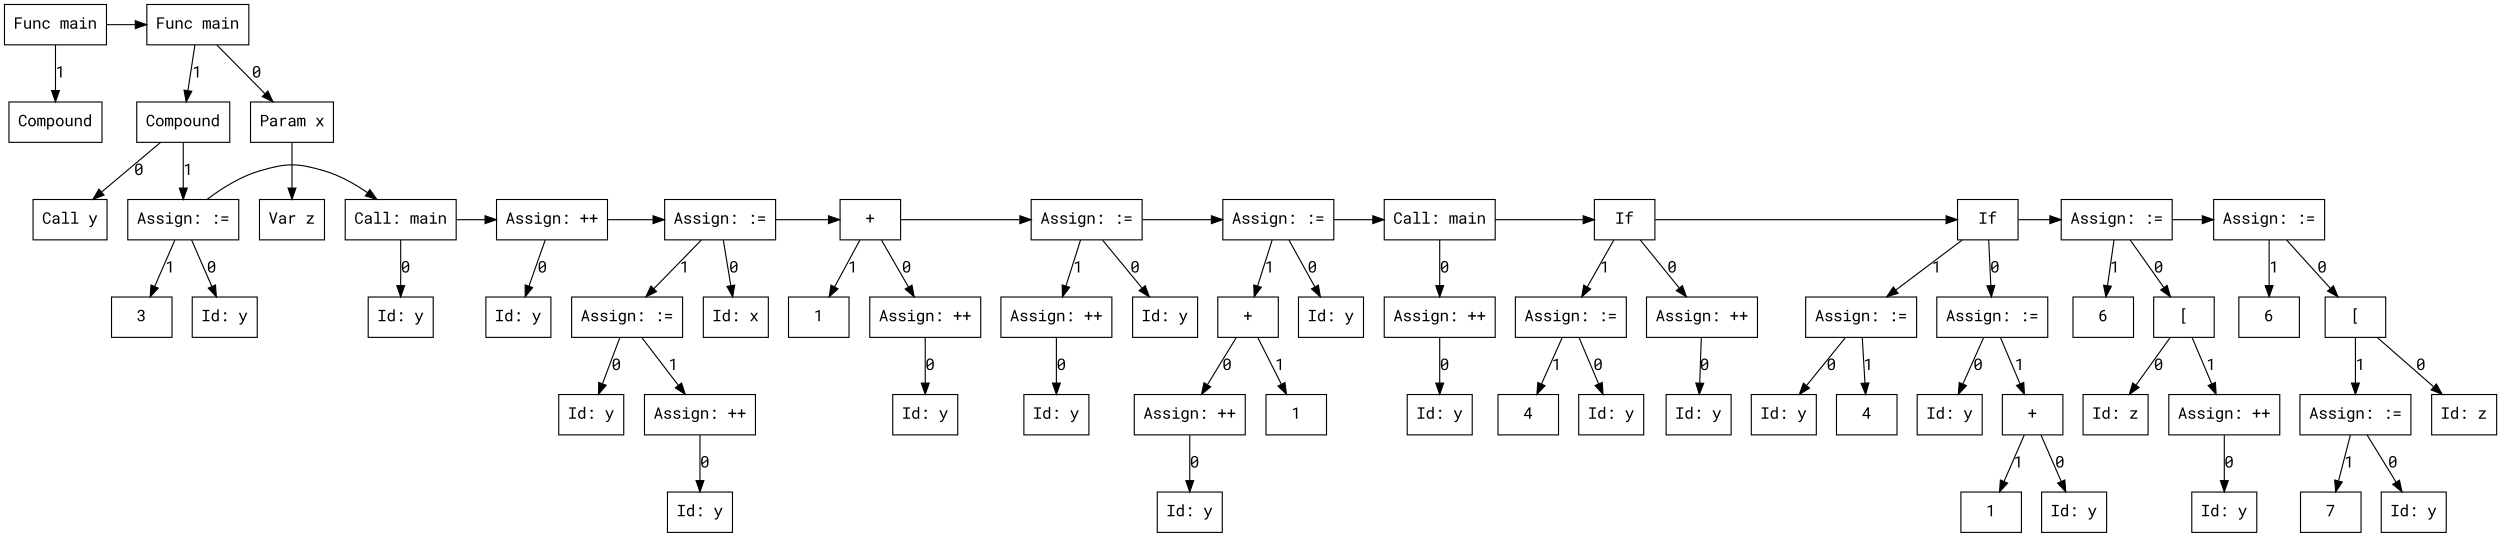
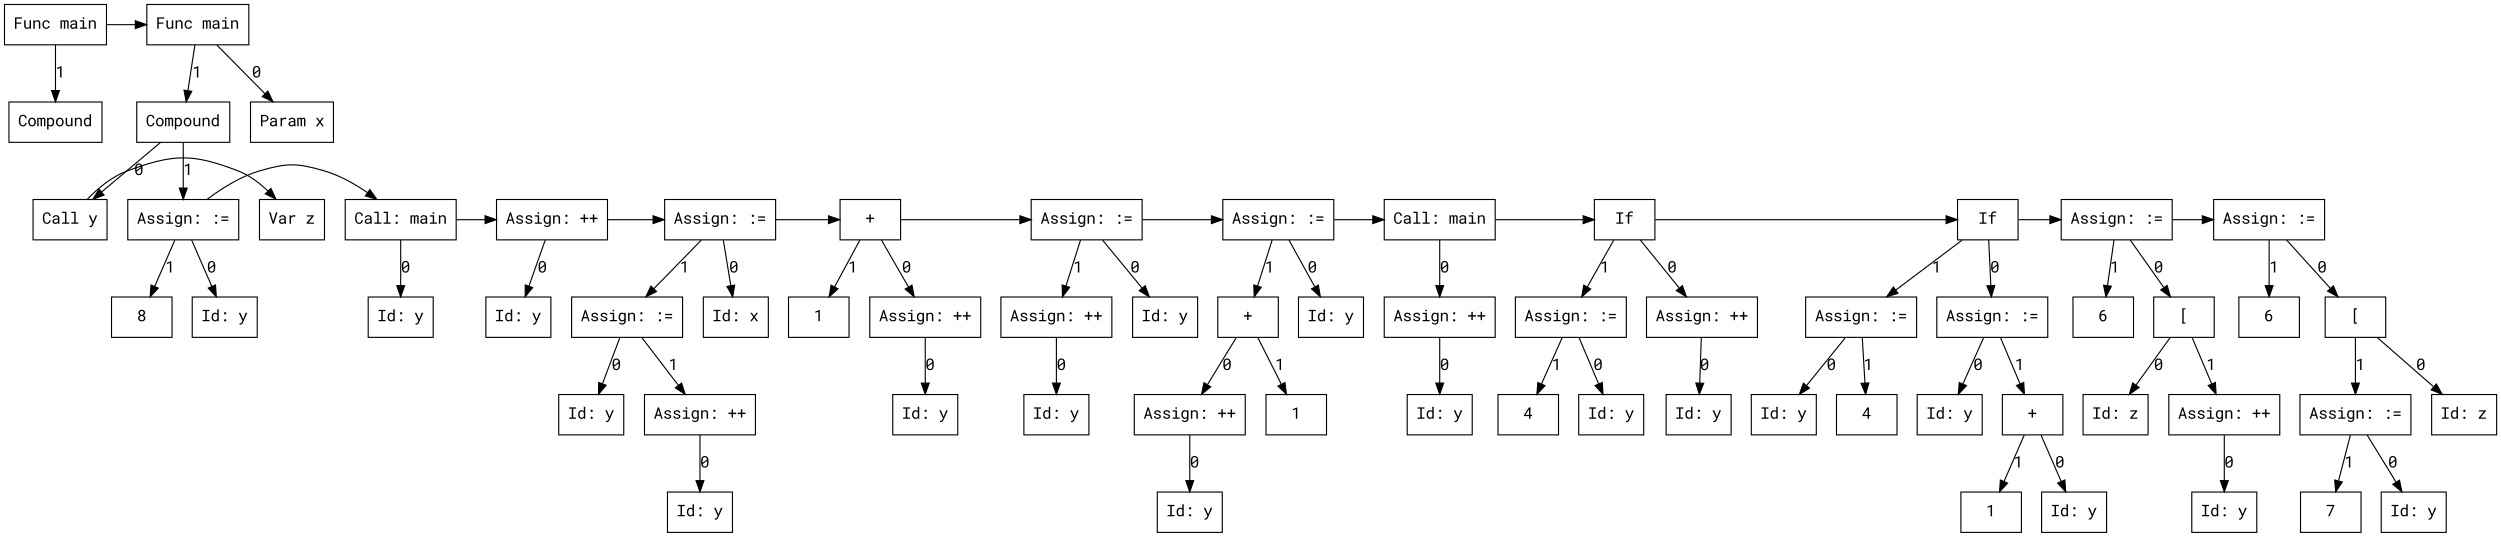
(292, 172) -> (176, 158)
(142, 317) -> (142, 317)
